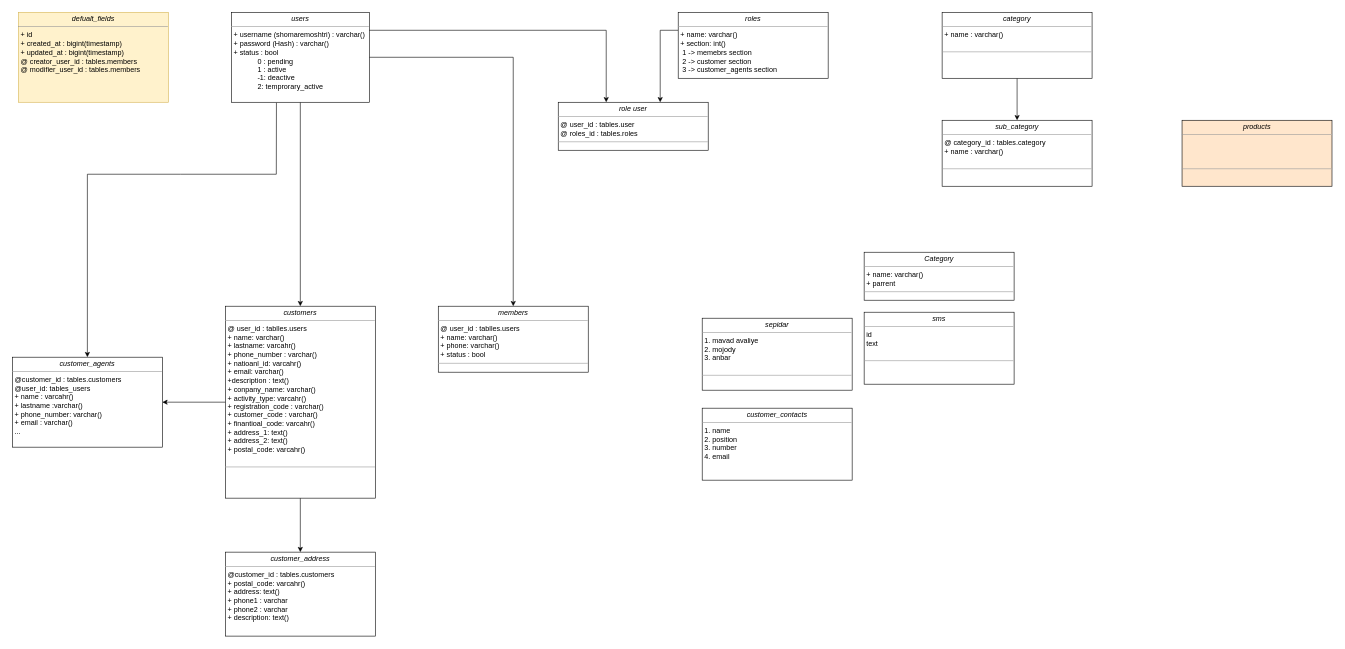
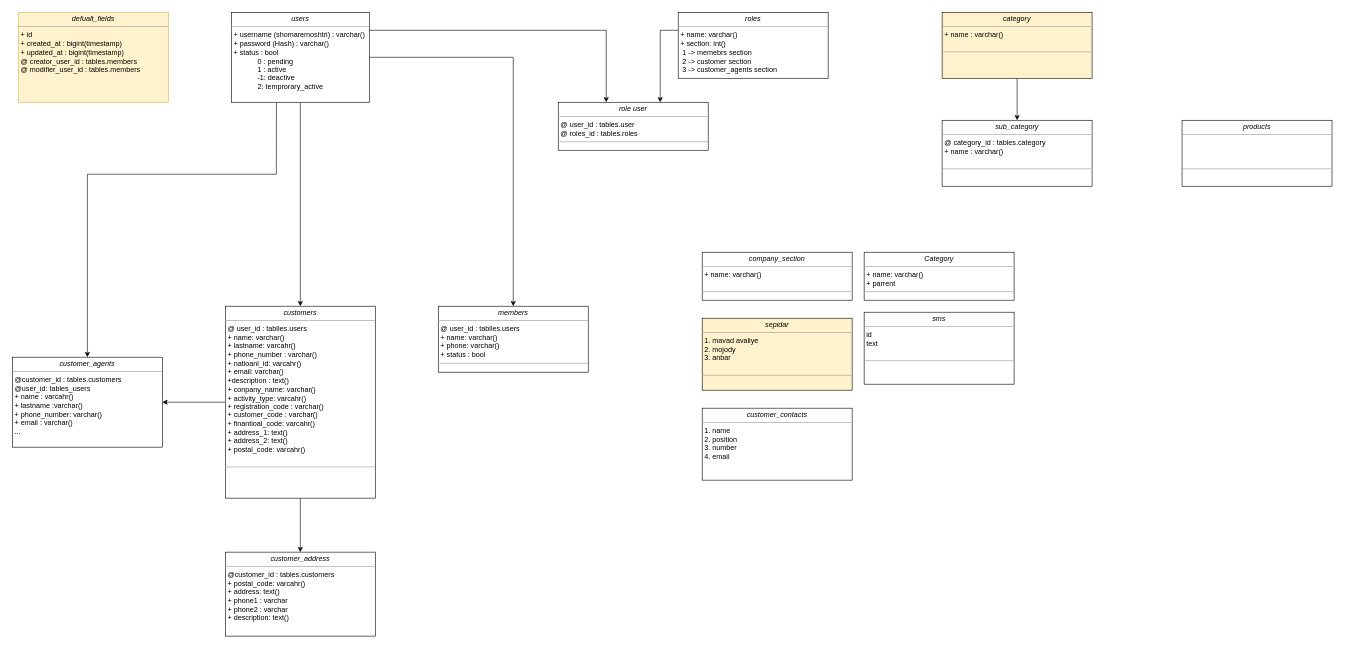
(1017, 45) -> (1017, 45)
(1257, 153) -> (1257, 153)
none -> (777, 276)
(777, 354) -> (777, 354)
